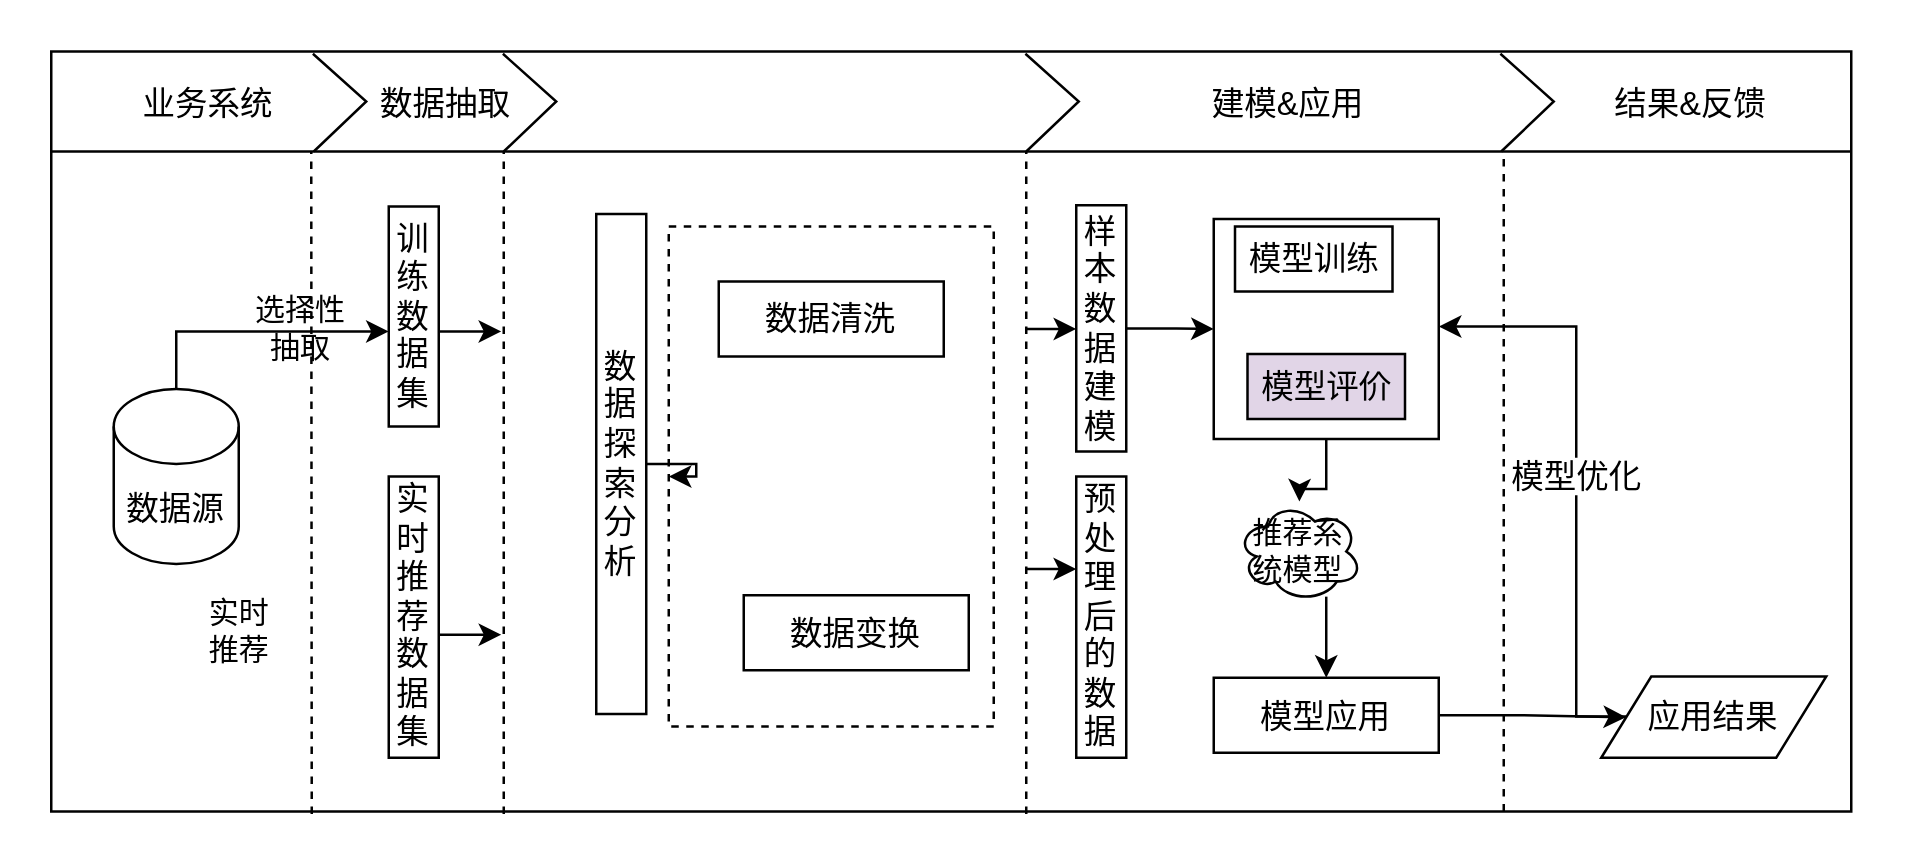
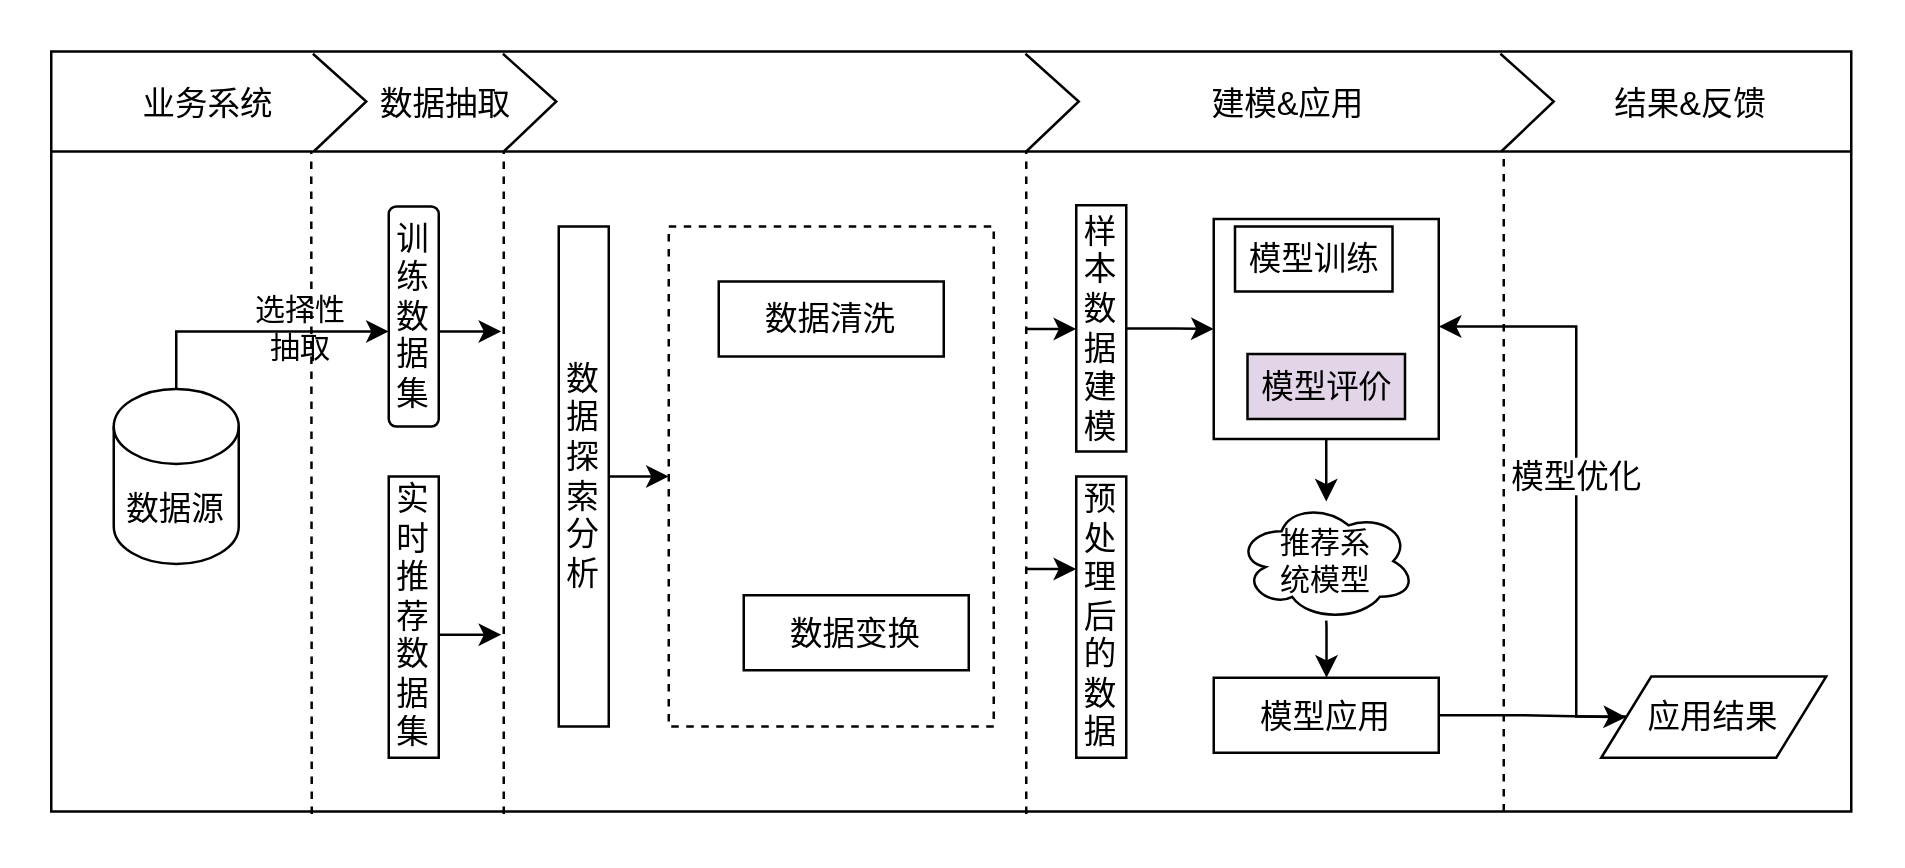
(414, 316) -> (414, 316)
(621, 464) -> (584, 476)
(1299, 551) -> (1326, 561)
(240, 631) -> none
